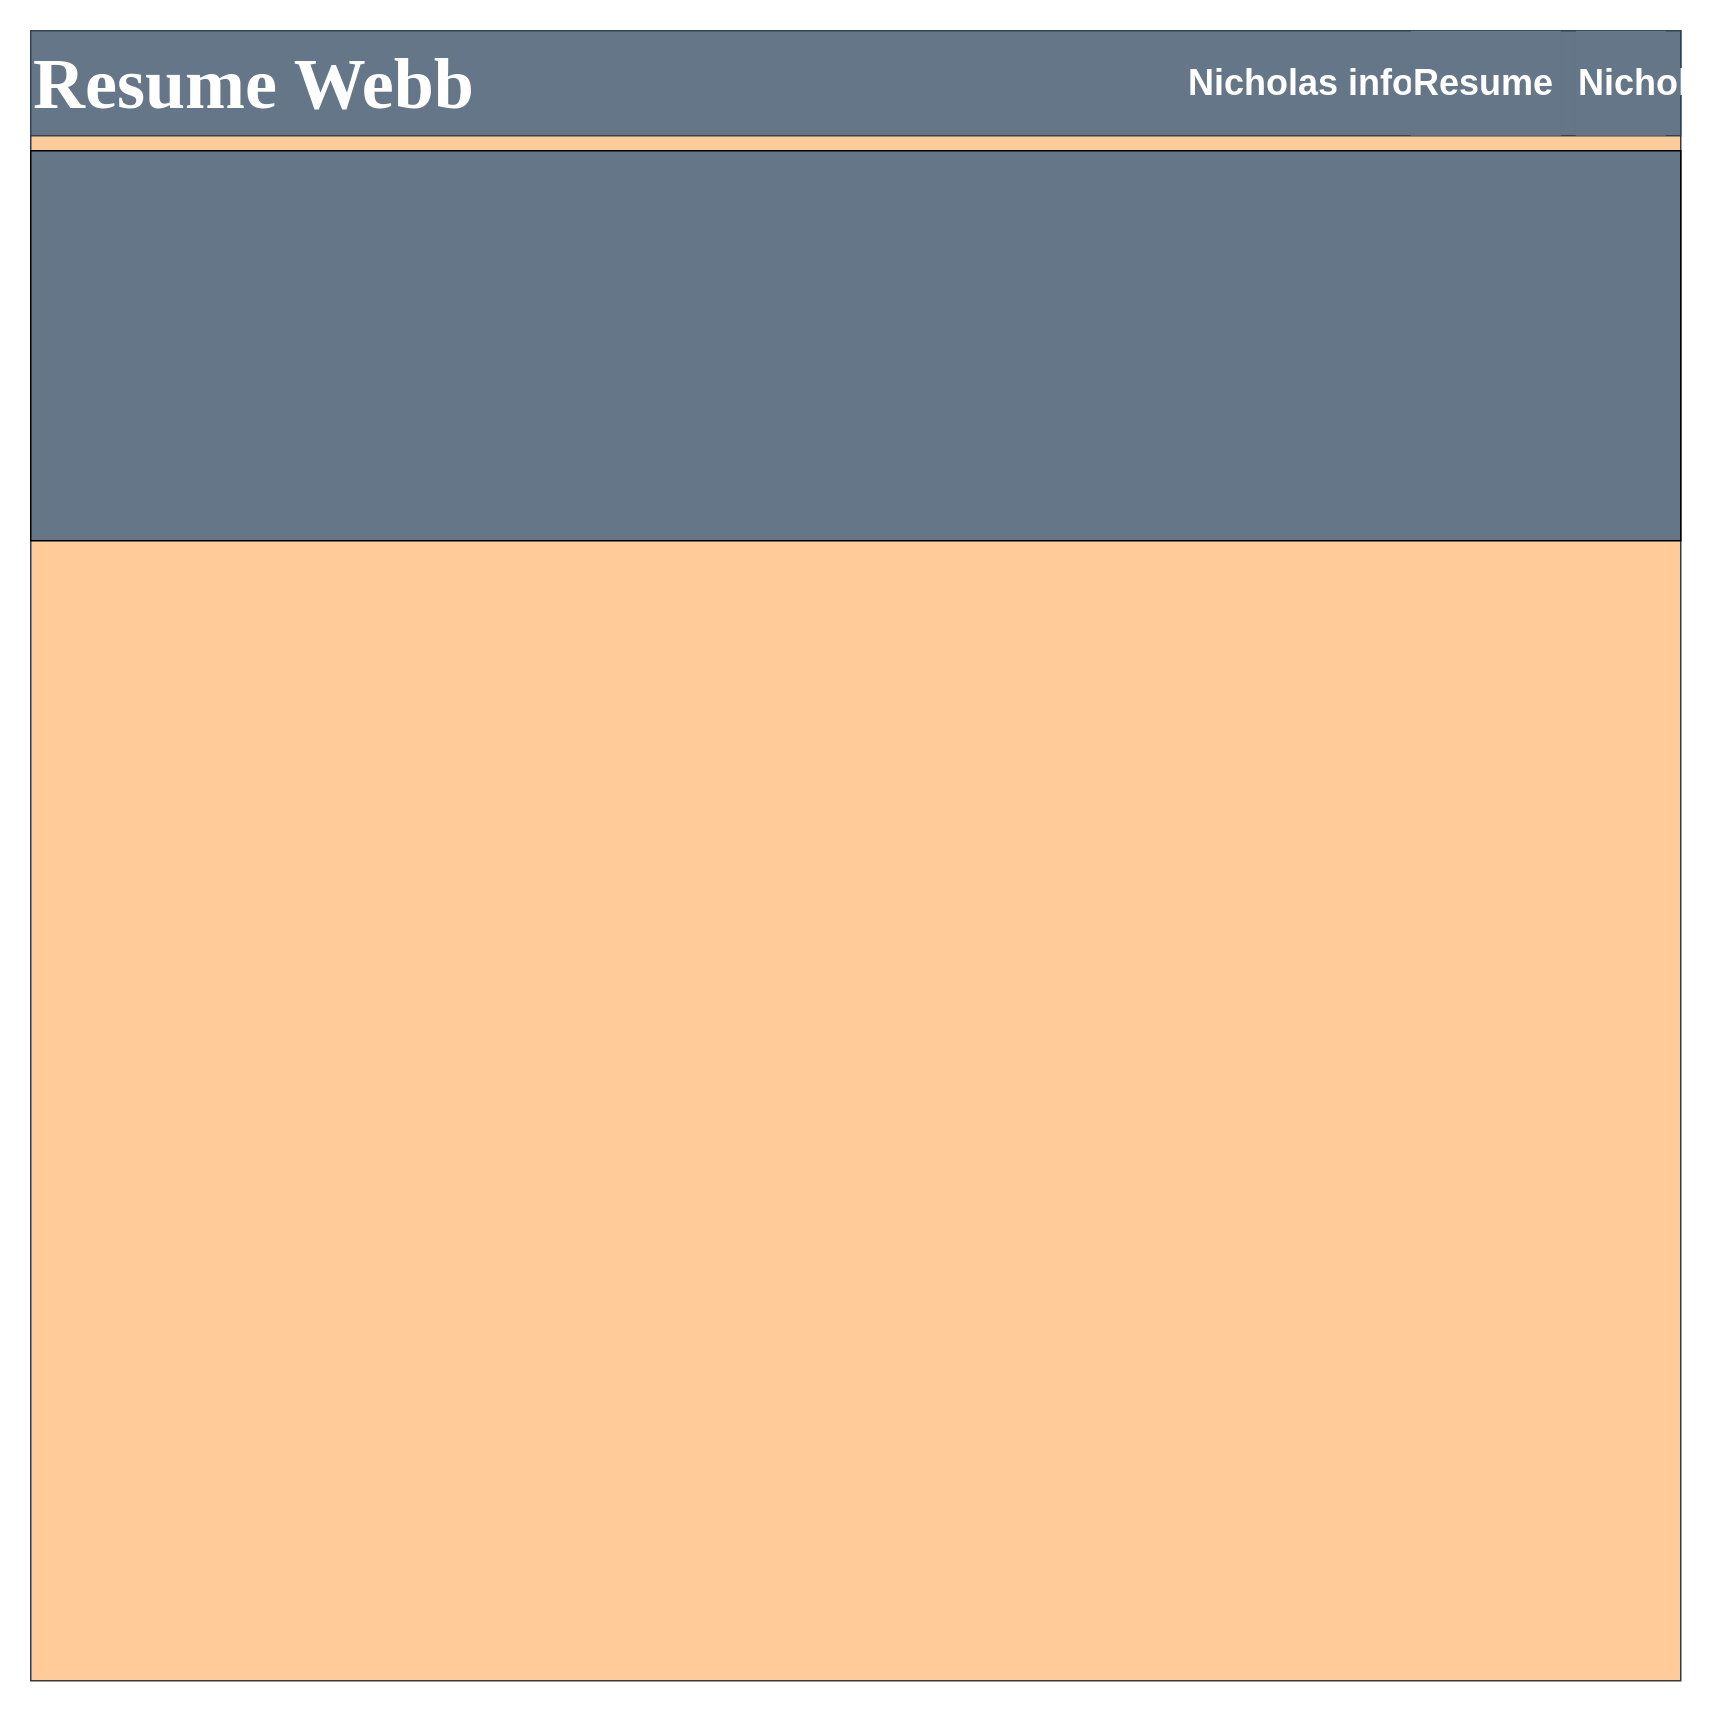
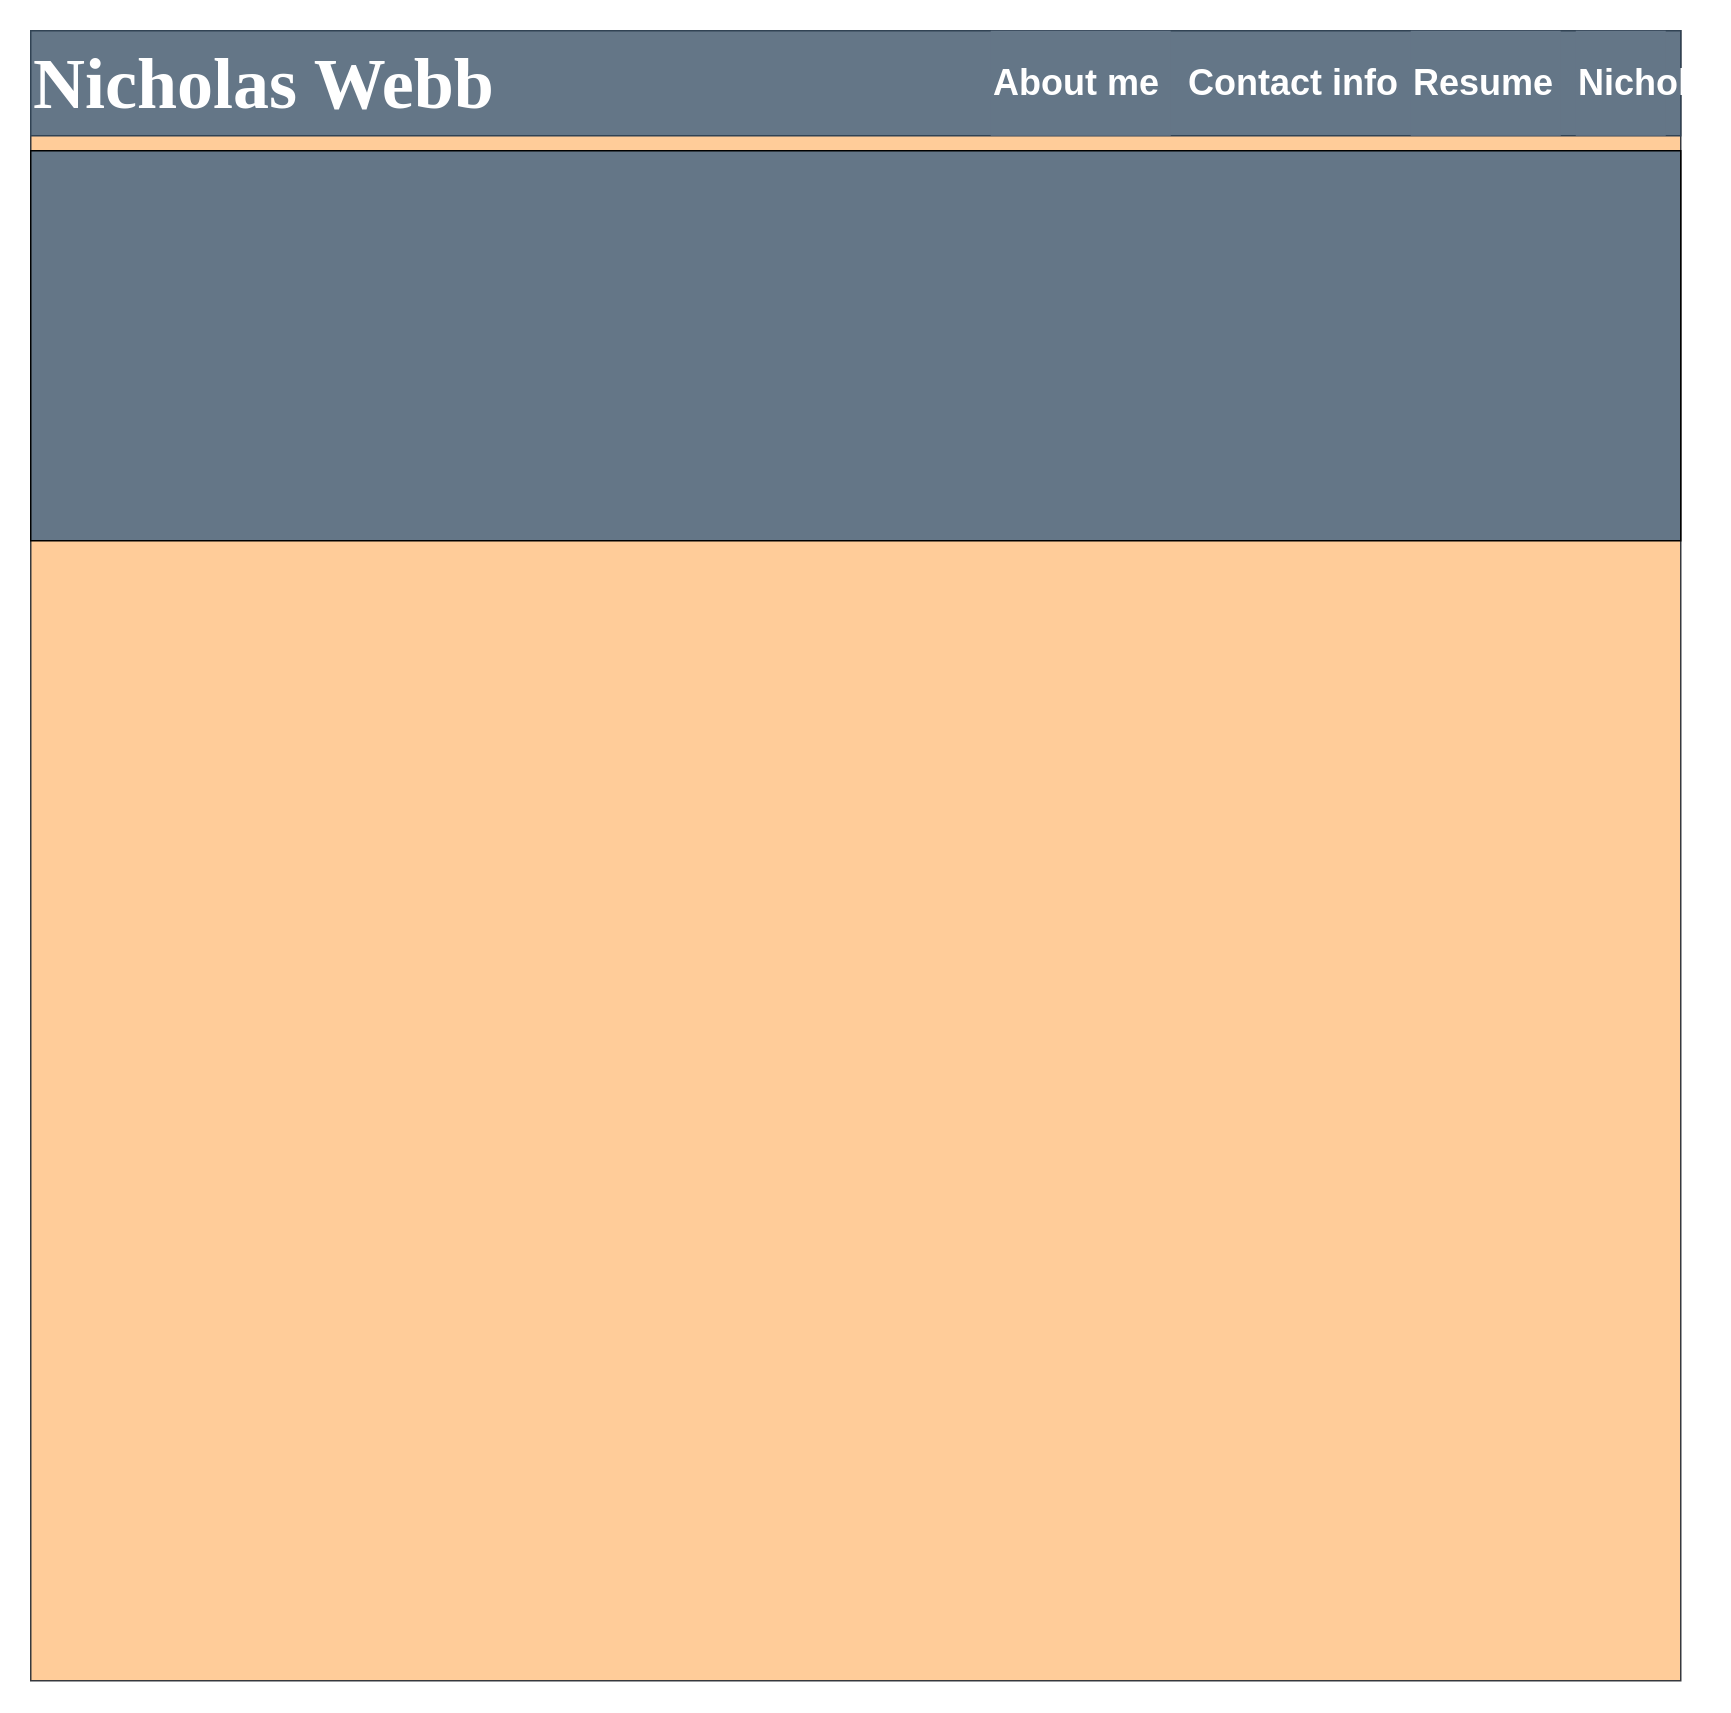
(87, 83) -> (92, 83)
none -> (1081, 83)
(1245, 83) -> (1245, 83)
